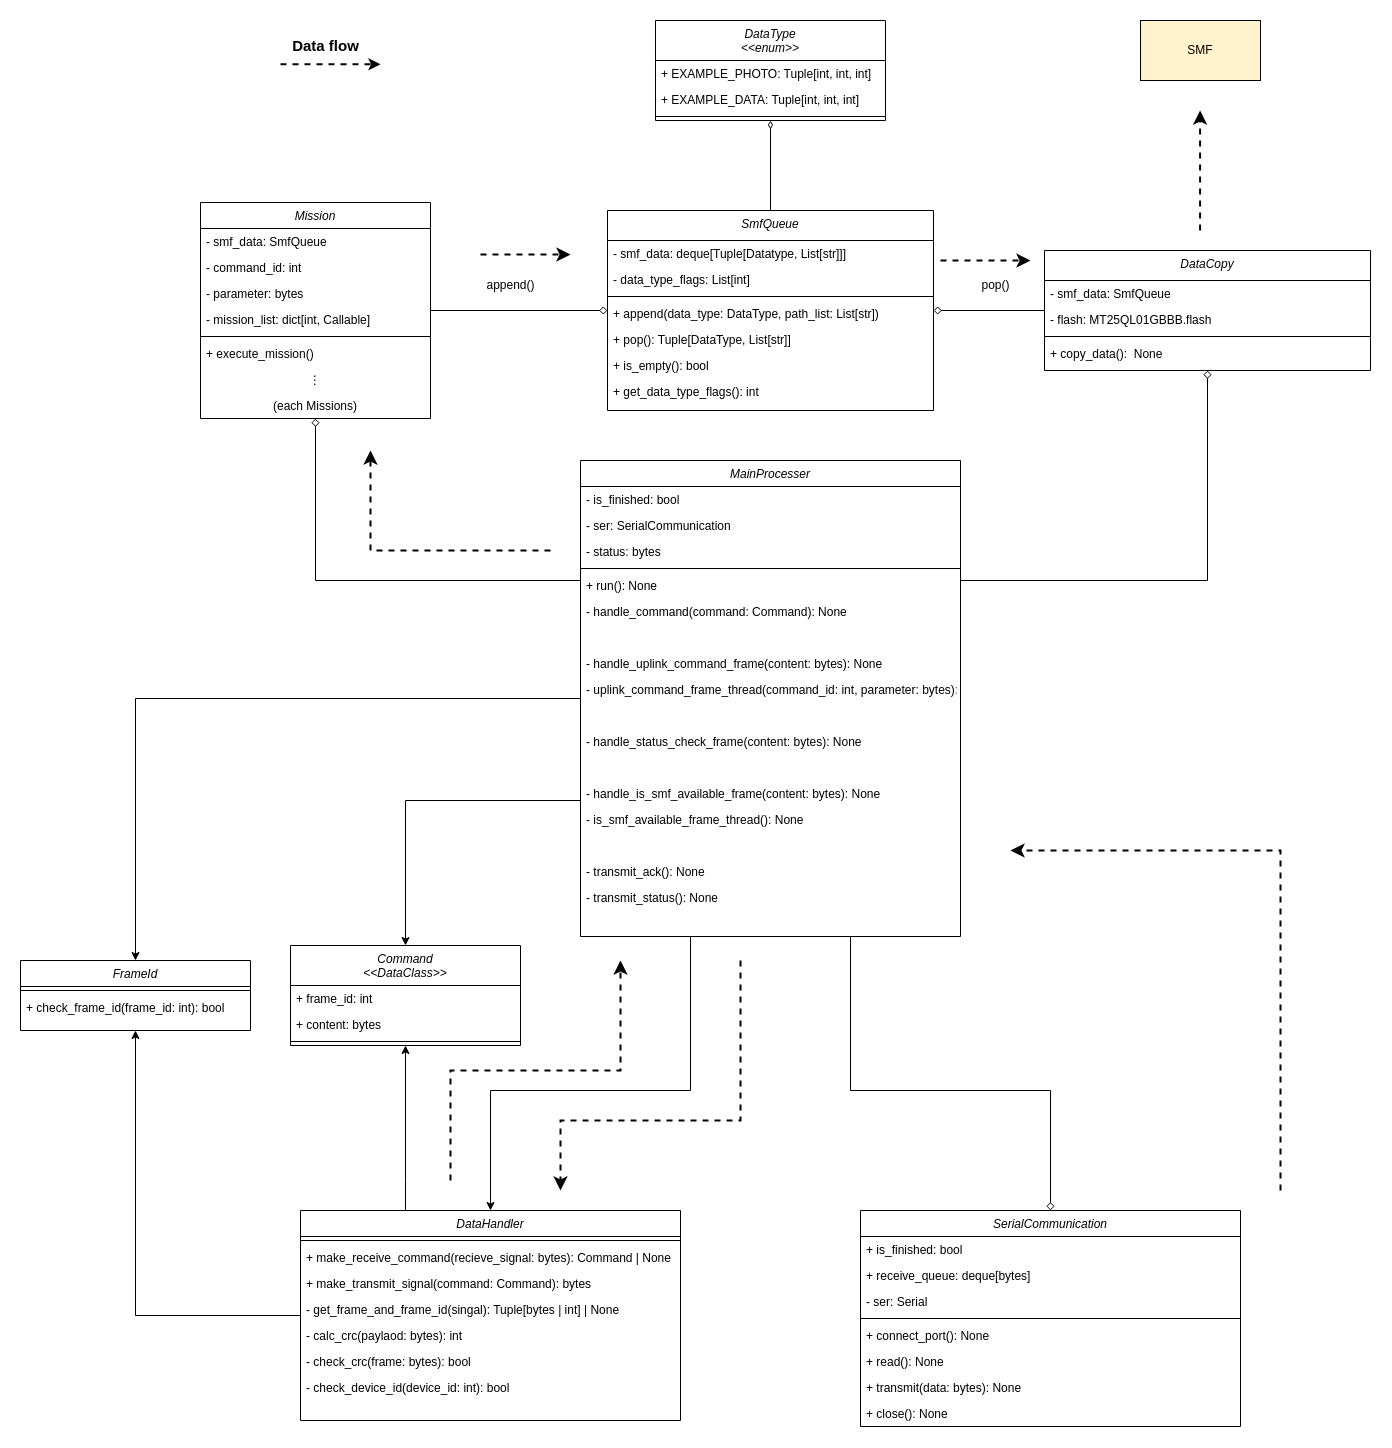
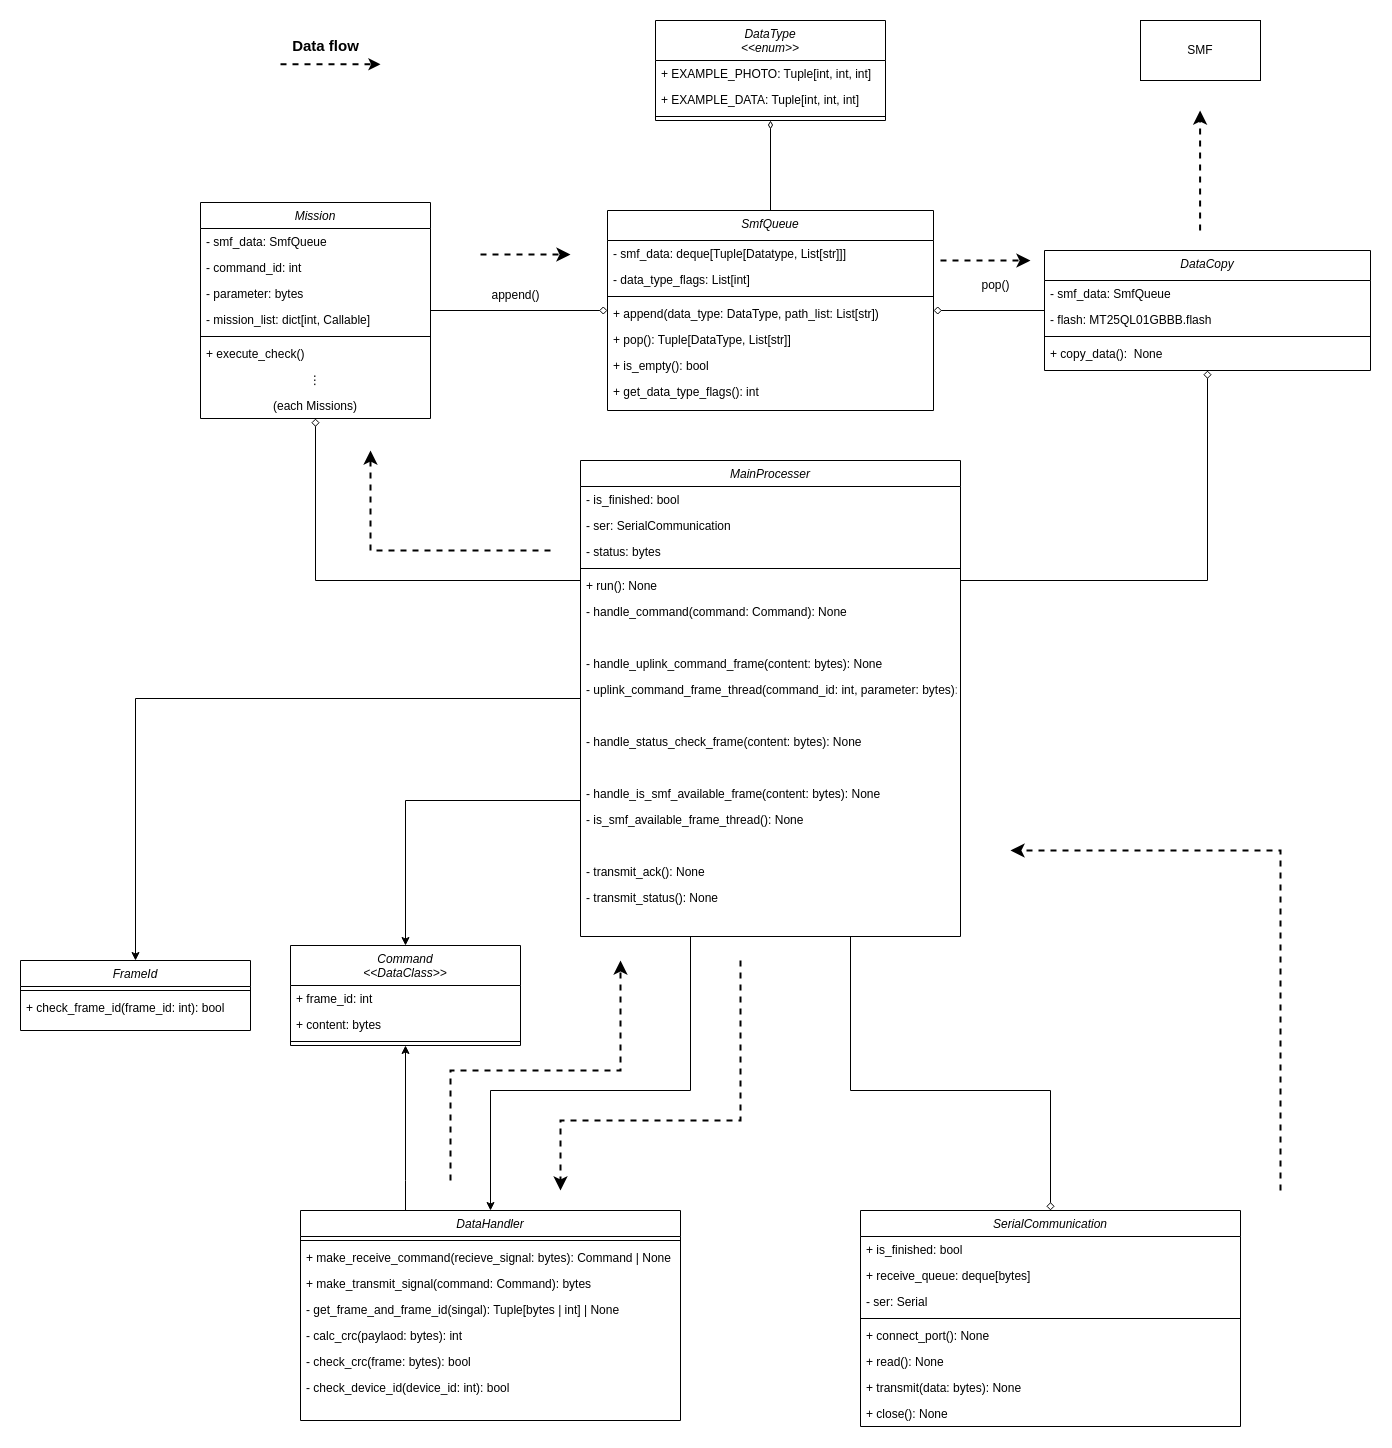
(1201, 51) -> (1201, 51)
(511, 286) -> (516, 296)
(265, 354) -> (262, 354)
(136, 1258) -> none
